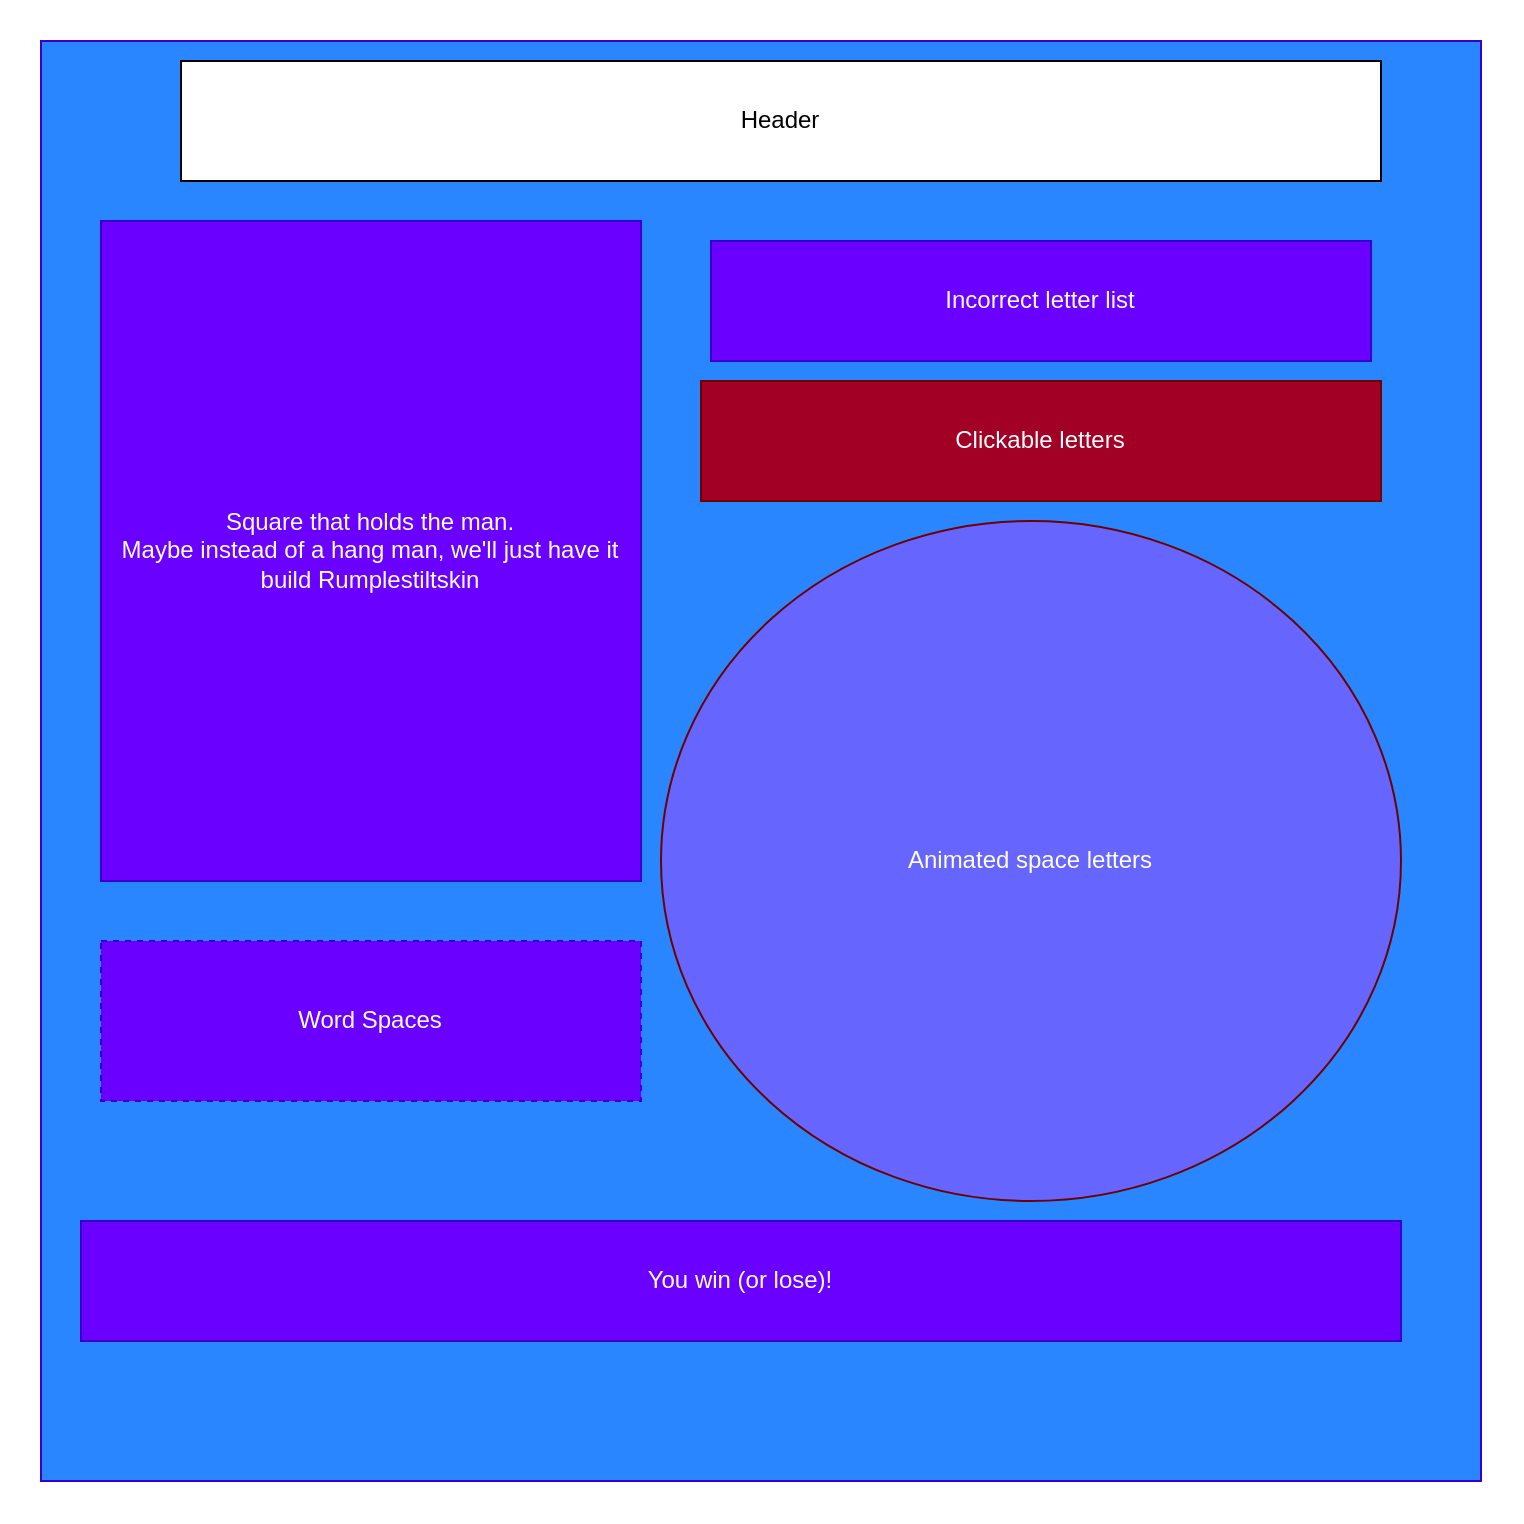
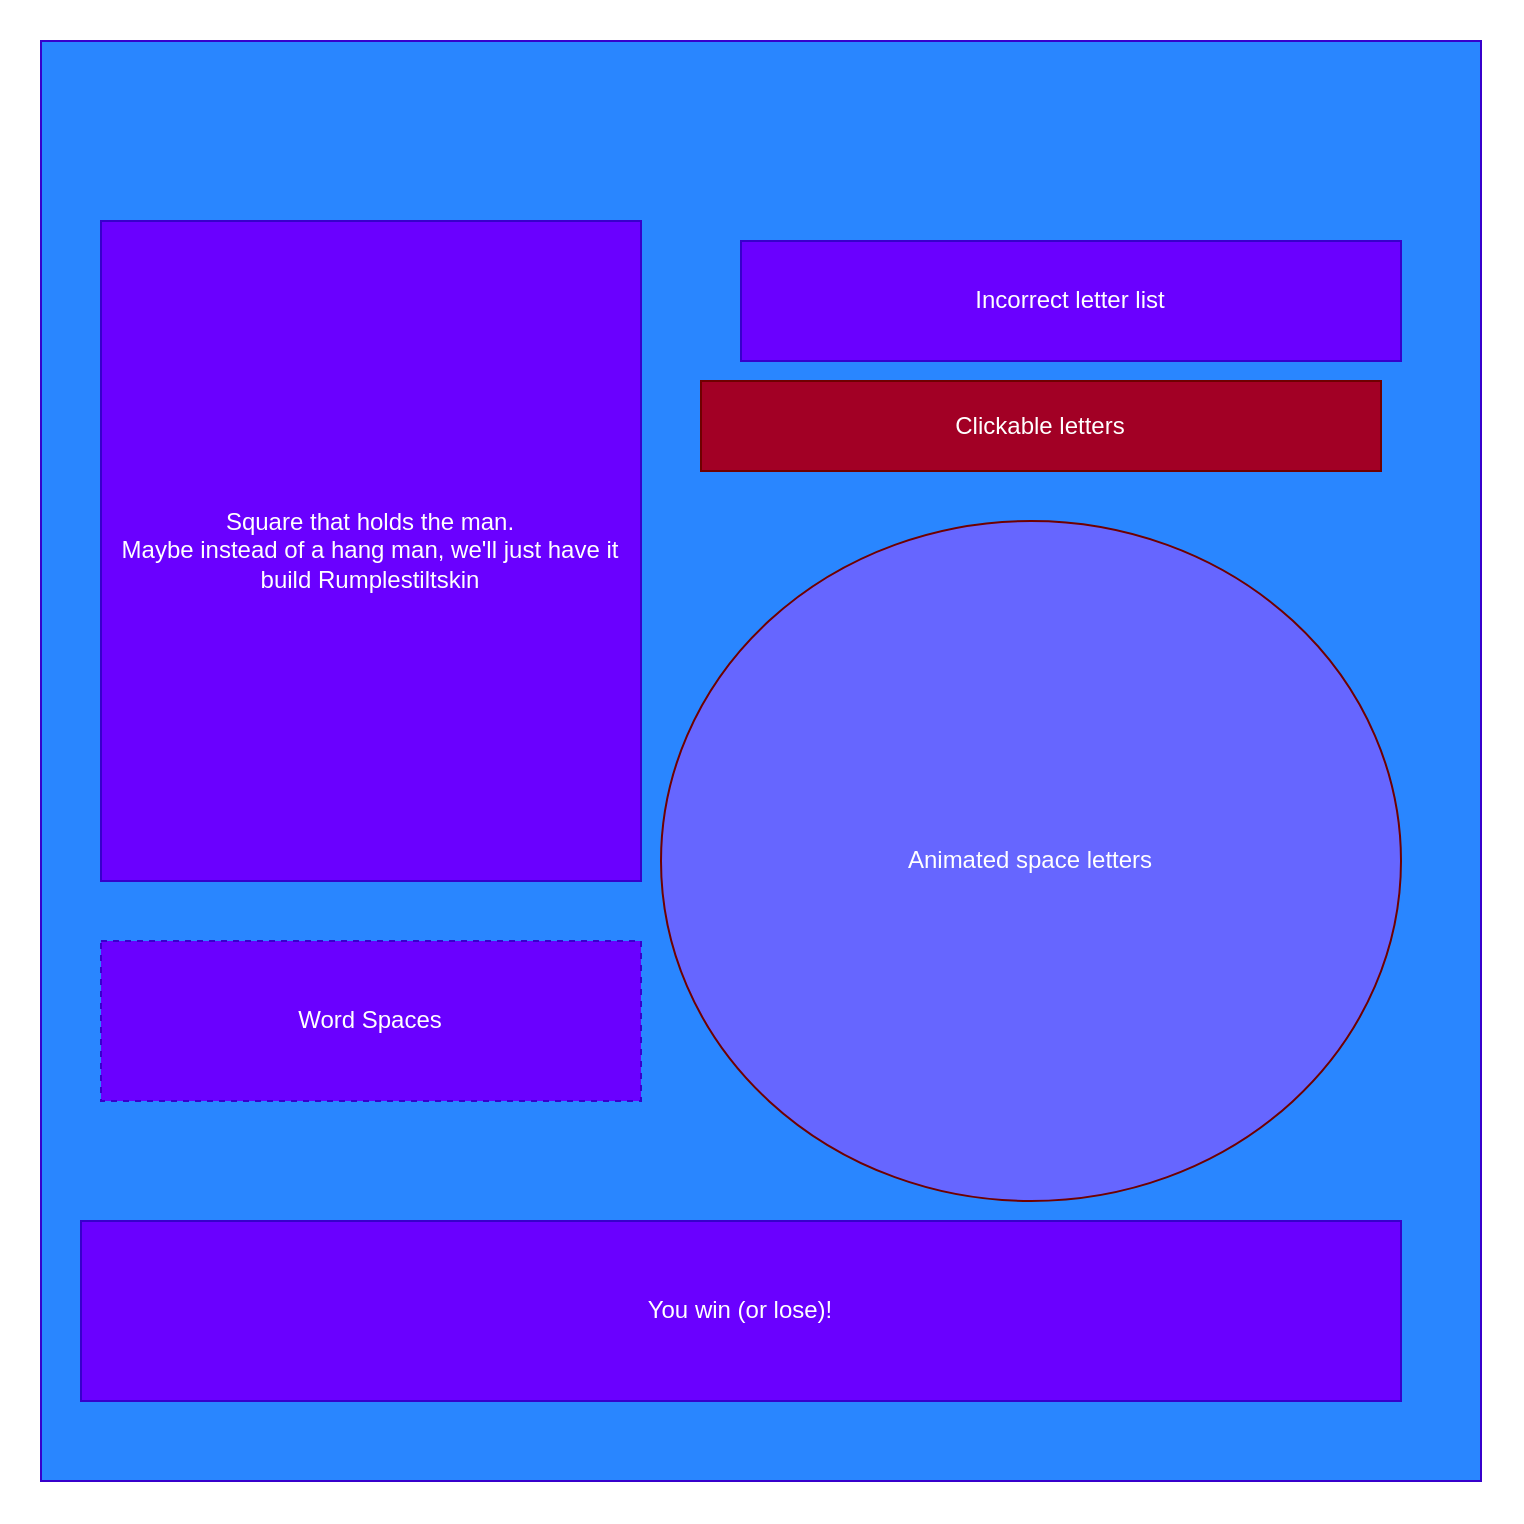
(781, 121) -> none
(1041, 301) -> (1071, 301)
(1041, 441) -> (1041, 426)
(741, 1281) -> (741, 1311)
